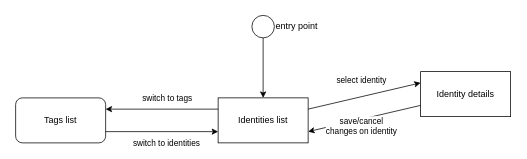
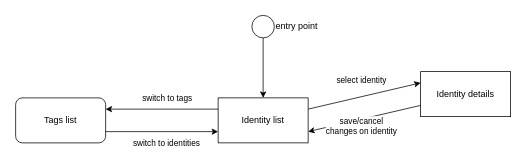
(263, 120) -> (263, 120)
